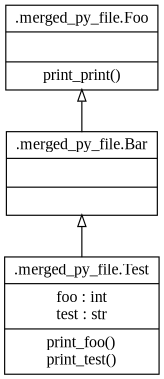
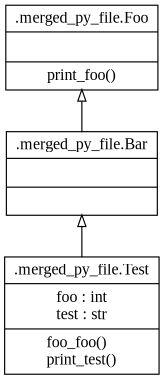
(82, 75) -> (82, 75)
(81, 342) -> (77, 342)
